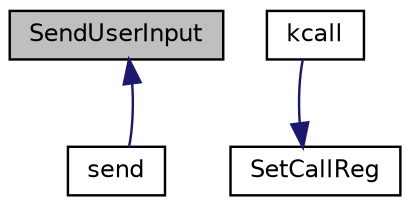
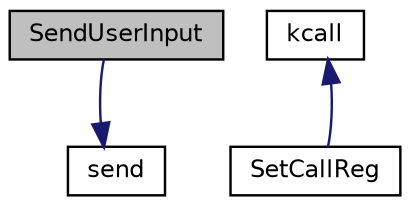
(299, 91) -> (332, 116)
(133, 116) -> (100, 91)
